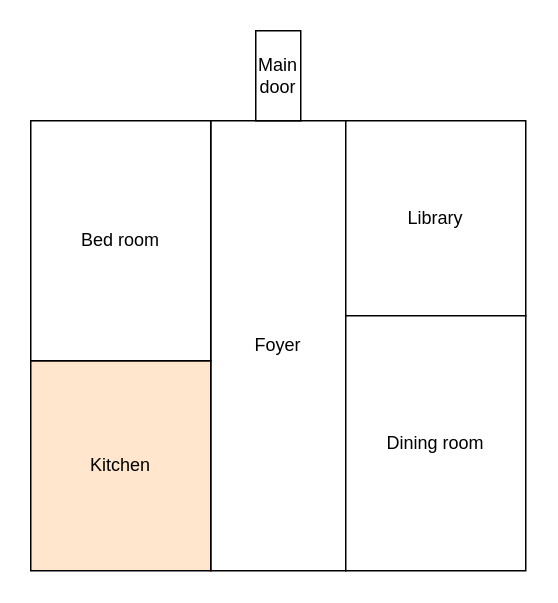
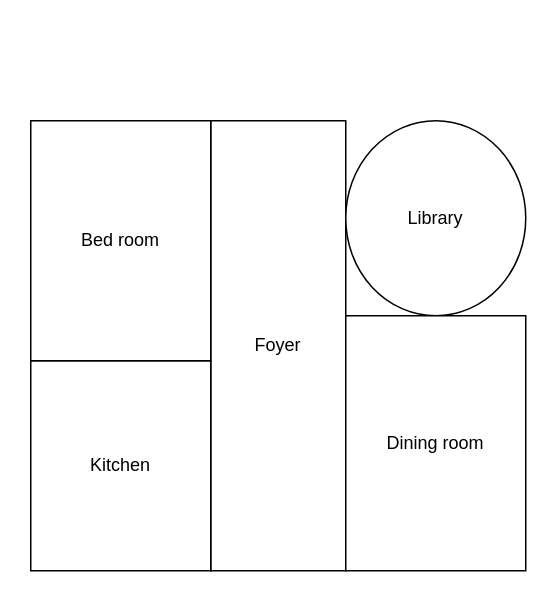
(278, 76) -> none
(436, 218) -> (436, 218)
(121, 466) -> (121, 466)
